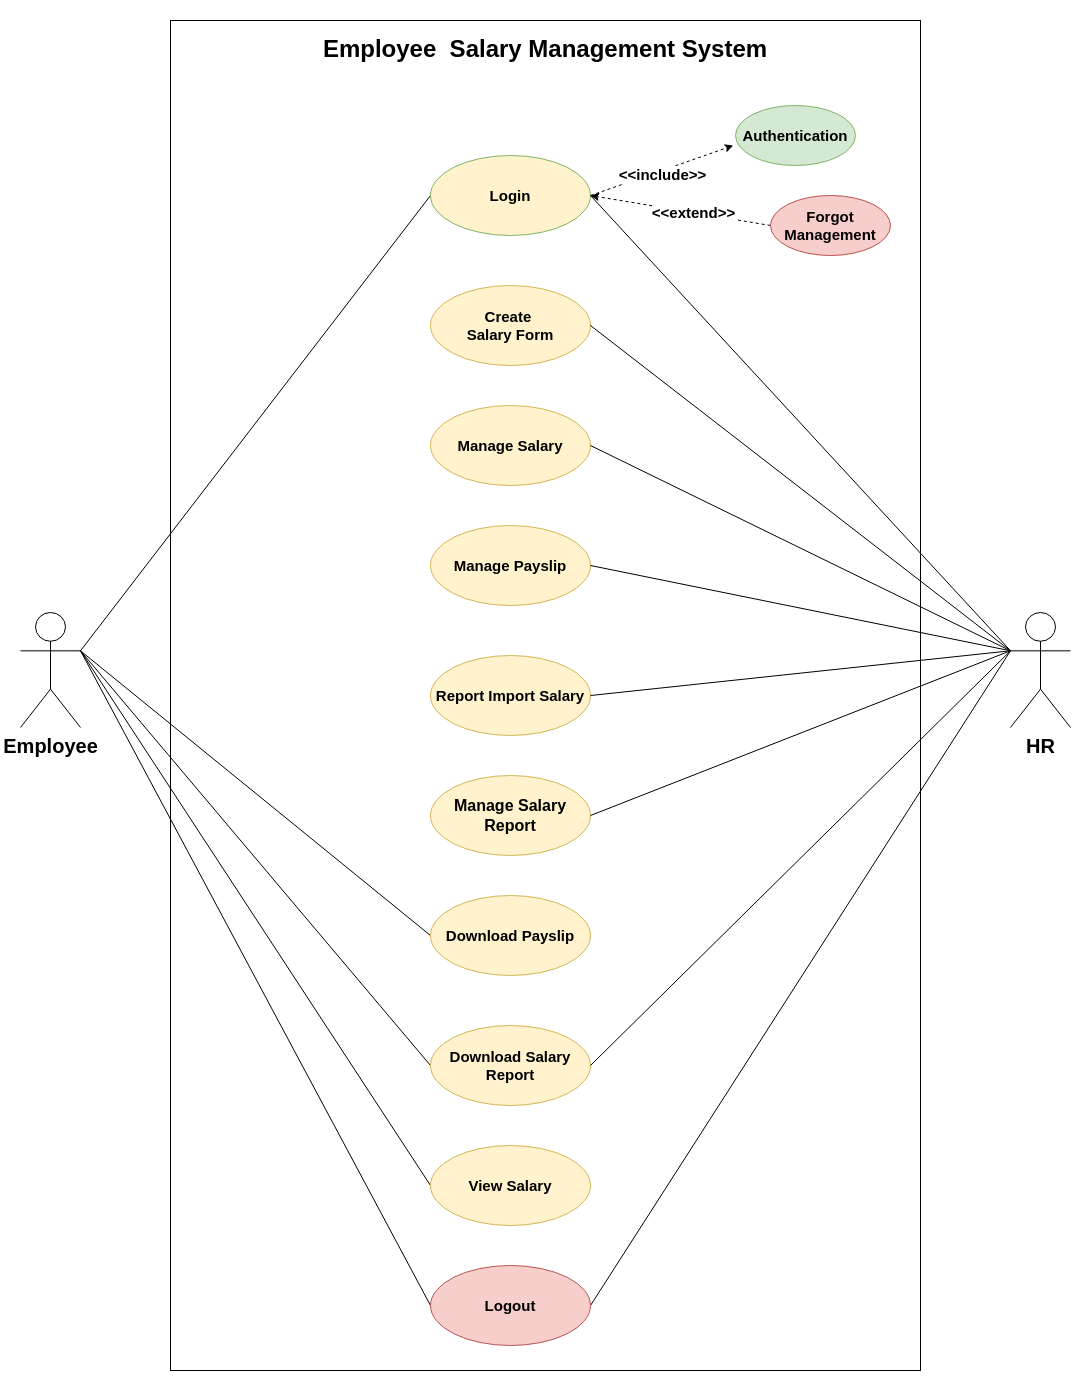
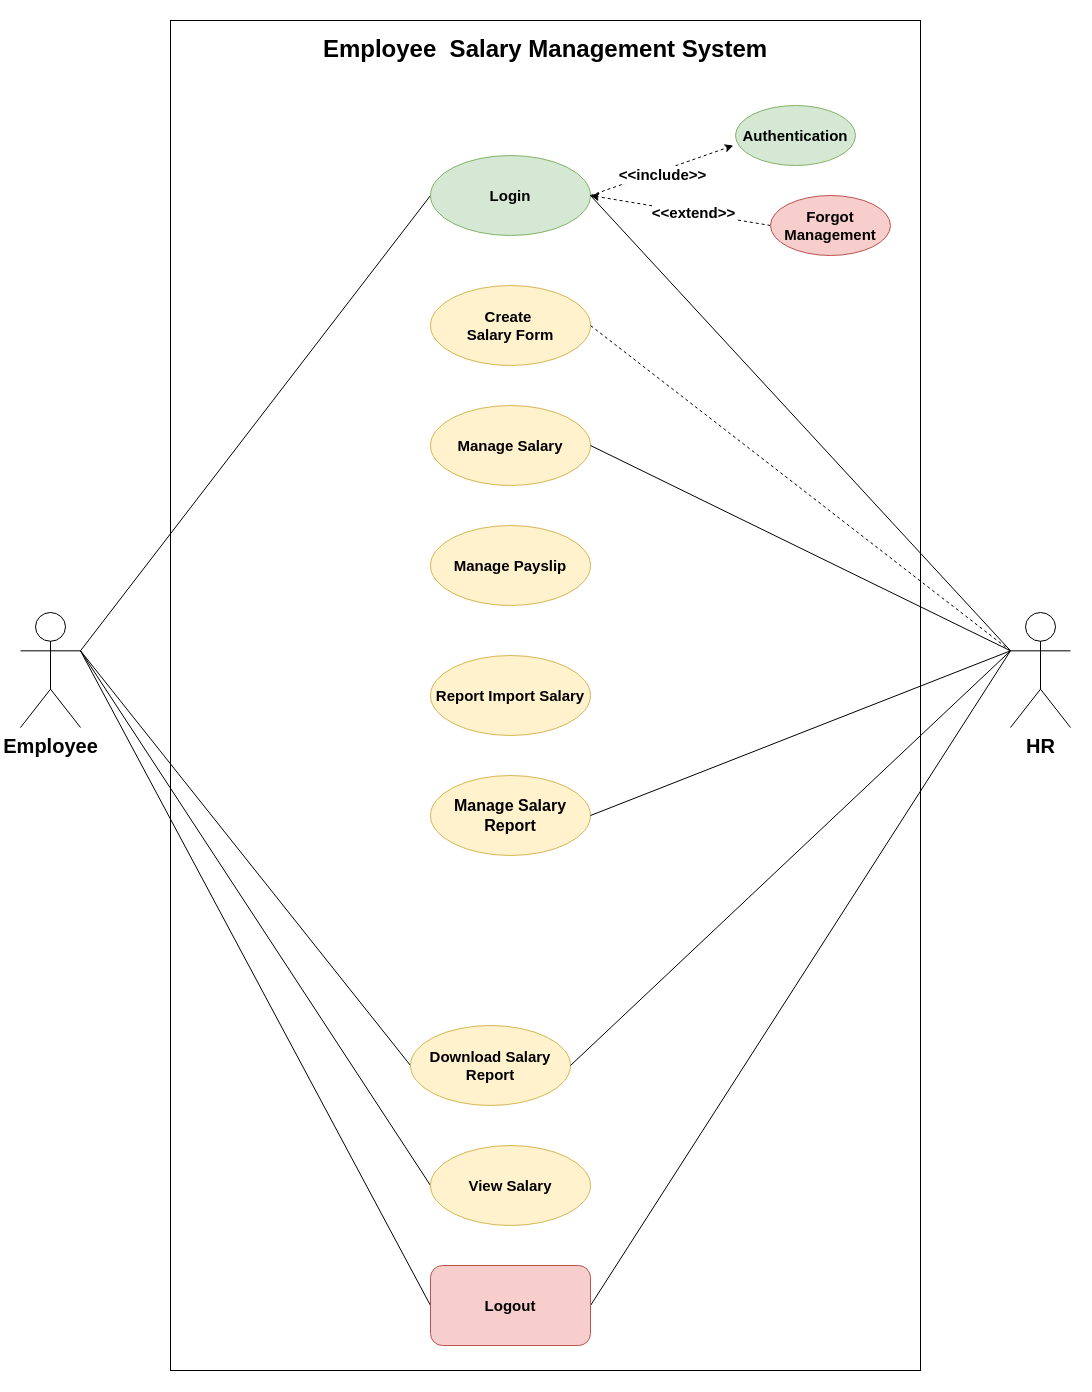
(511, 196) -> (511, 196)
(797, 485) -> (797, 485)
(798, 608) -> none
(796, 674) -> none
(260, 797) -> none
(511, 936) -> none
(511, 1066) -> (491, 1066)
(511, 1306) -> (511, 1306)
